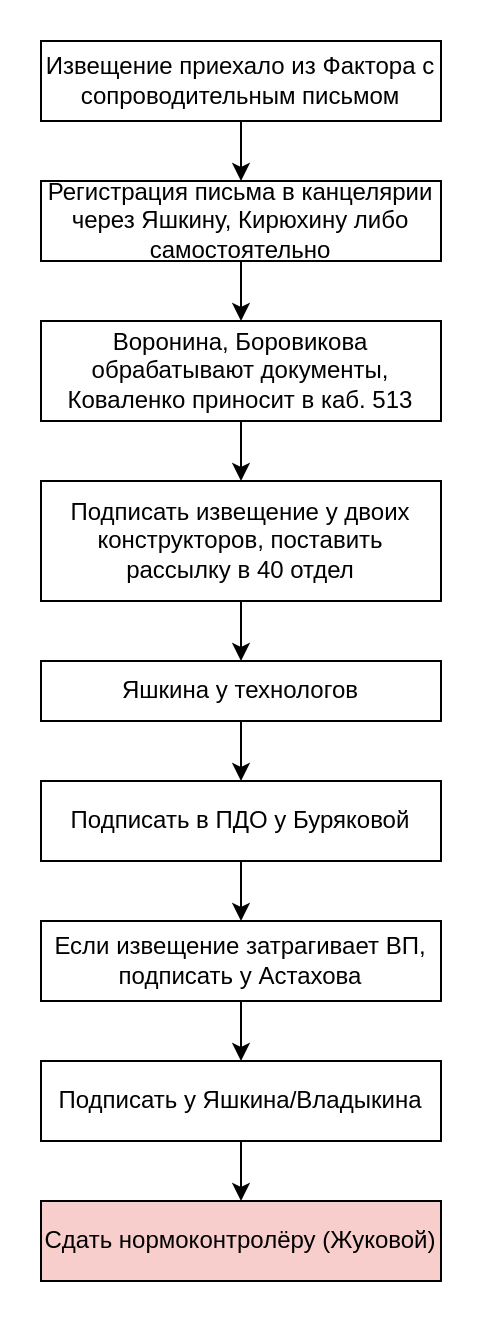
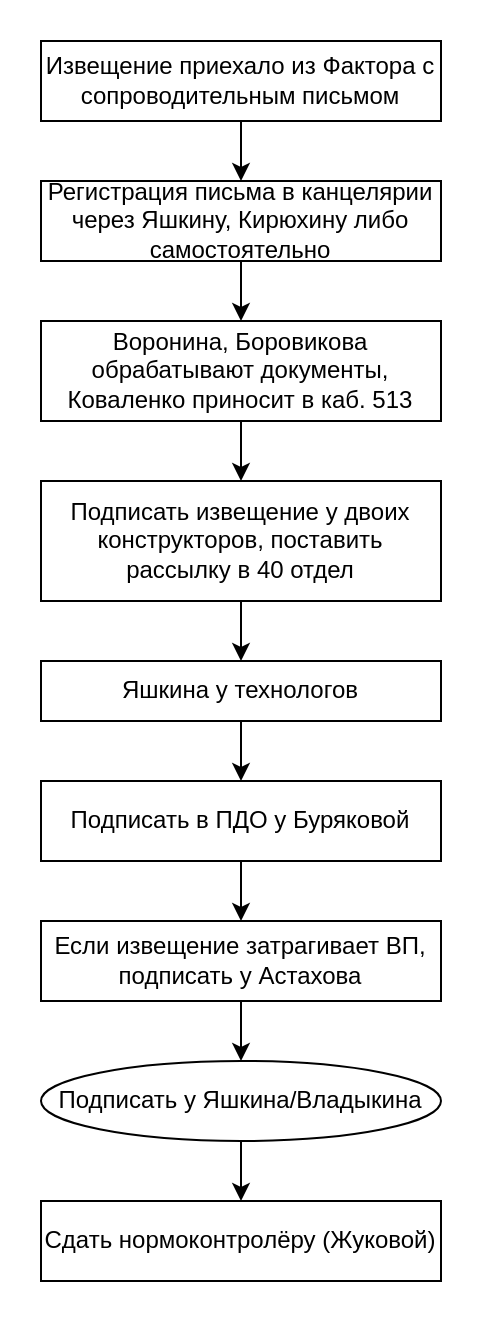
(241, 1101) -> (241, 1101)
(241, 1241) -> (241, 1241)
